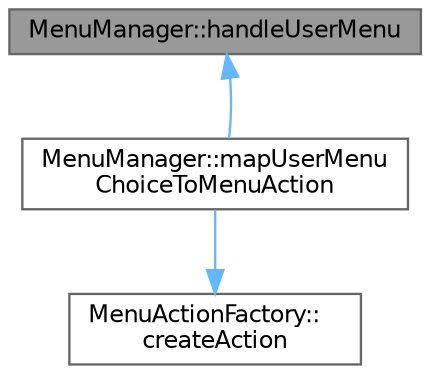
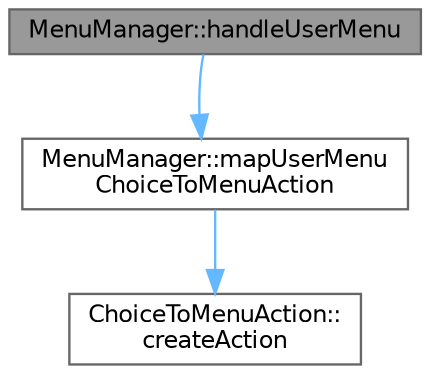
(231, 108) -> (200, 84)
(215, 329) -> (215, 329)
